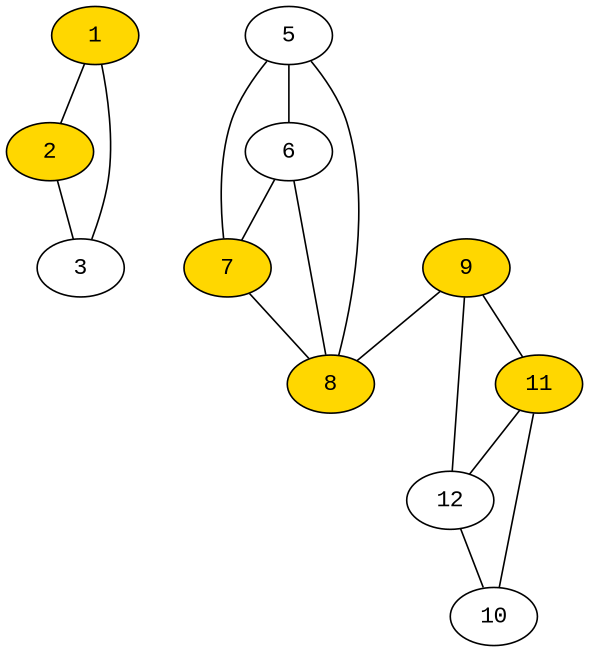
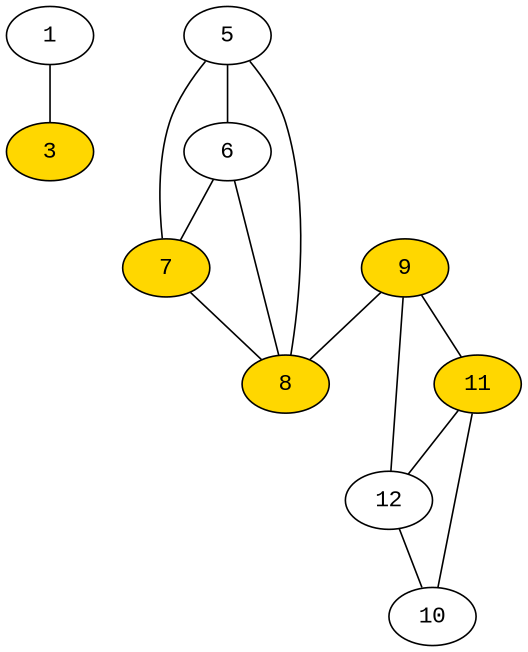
(95, 36) -> (50, 36)
(50, 152) -> none
(81, 268) -> (50, 152)
